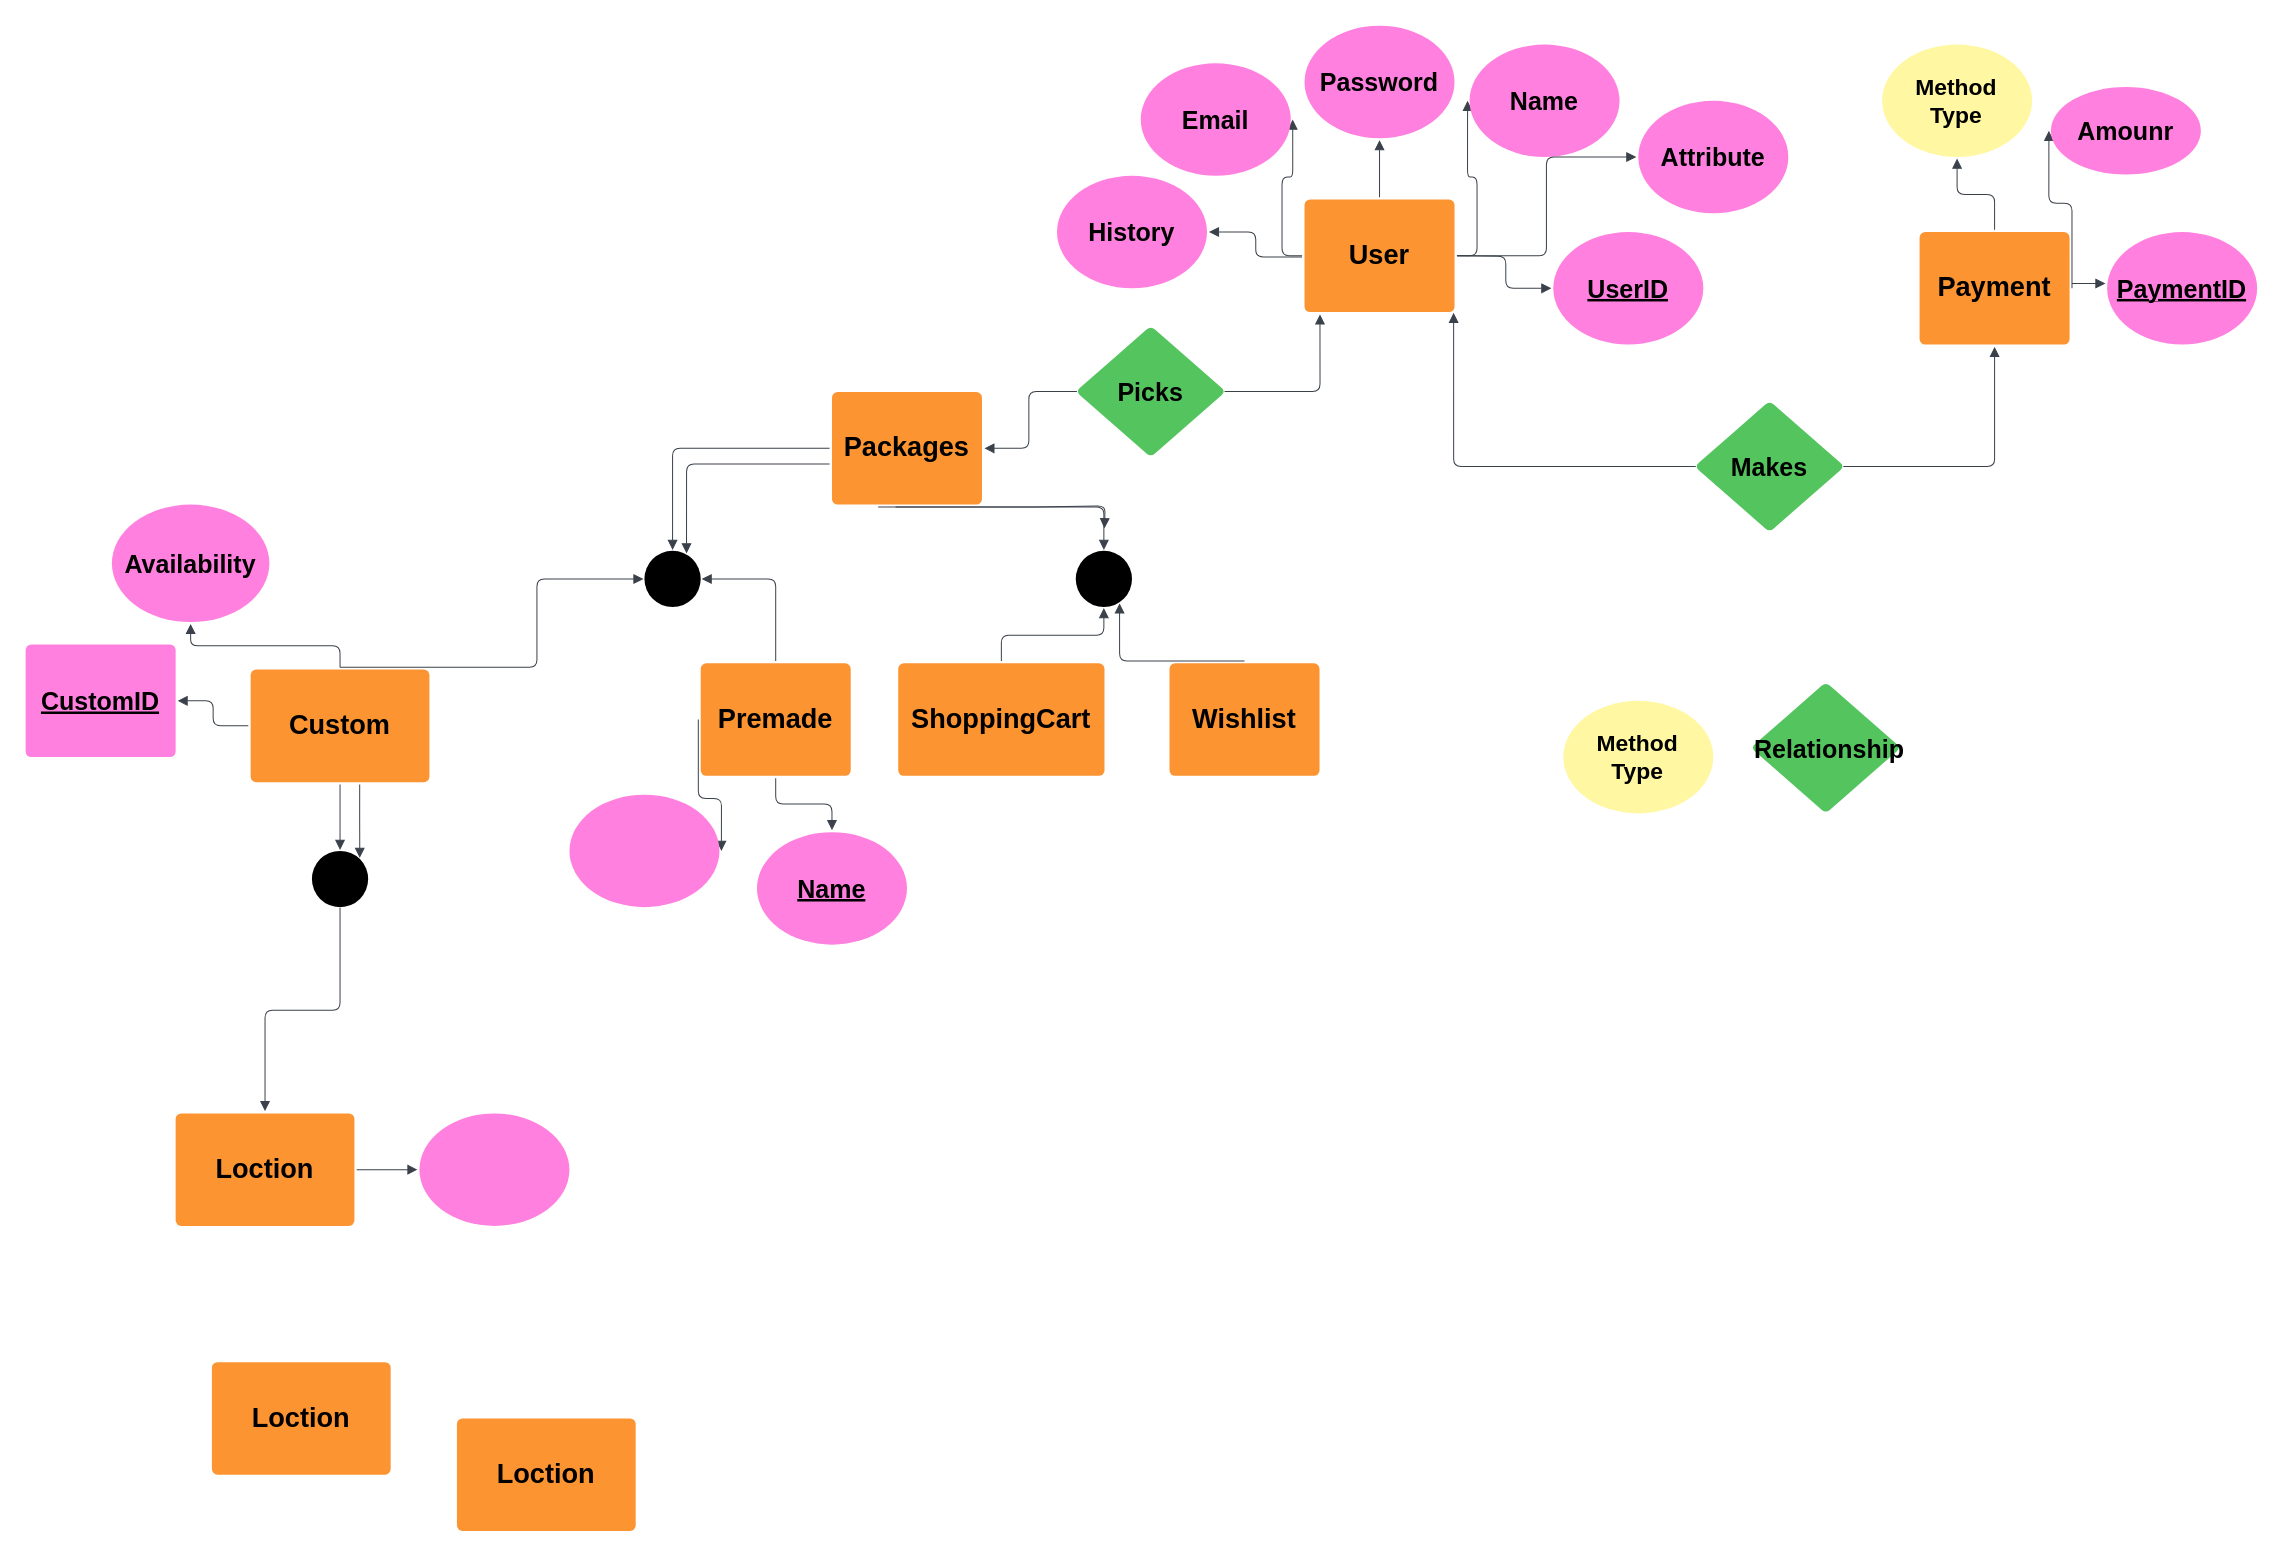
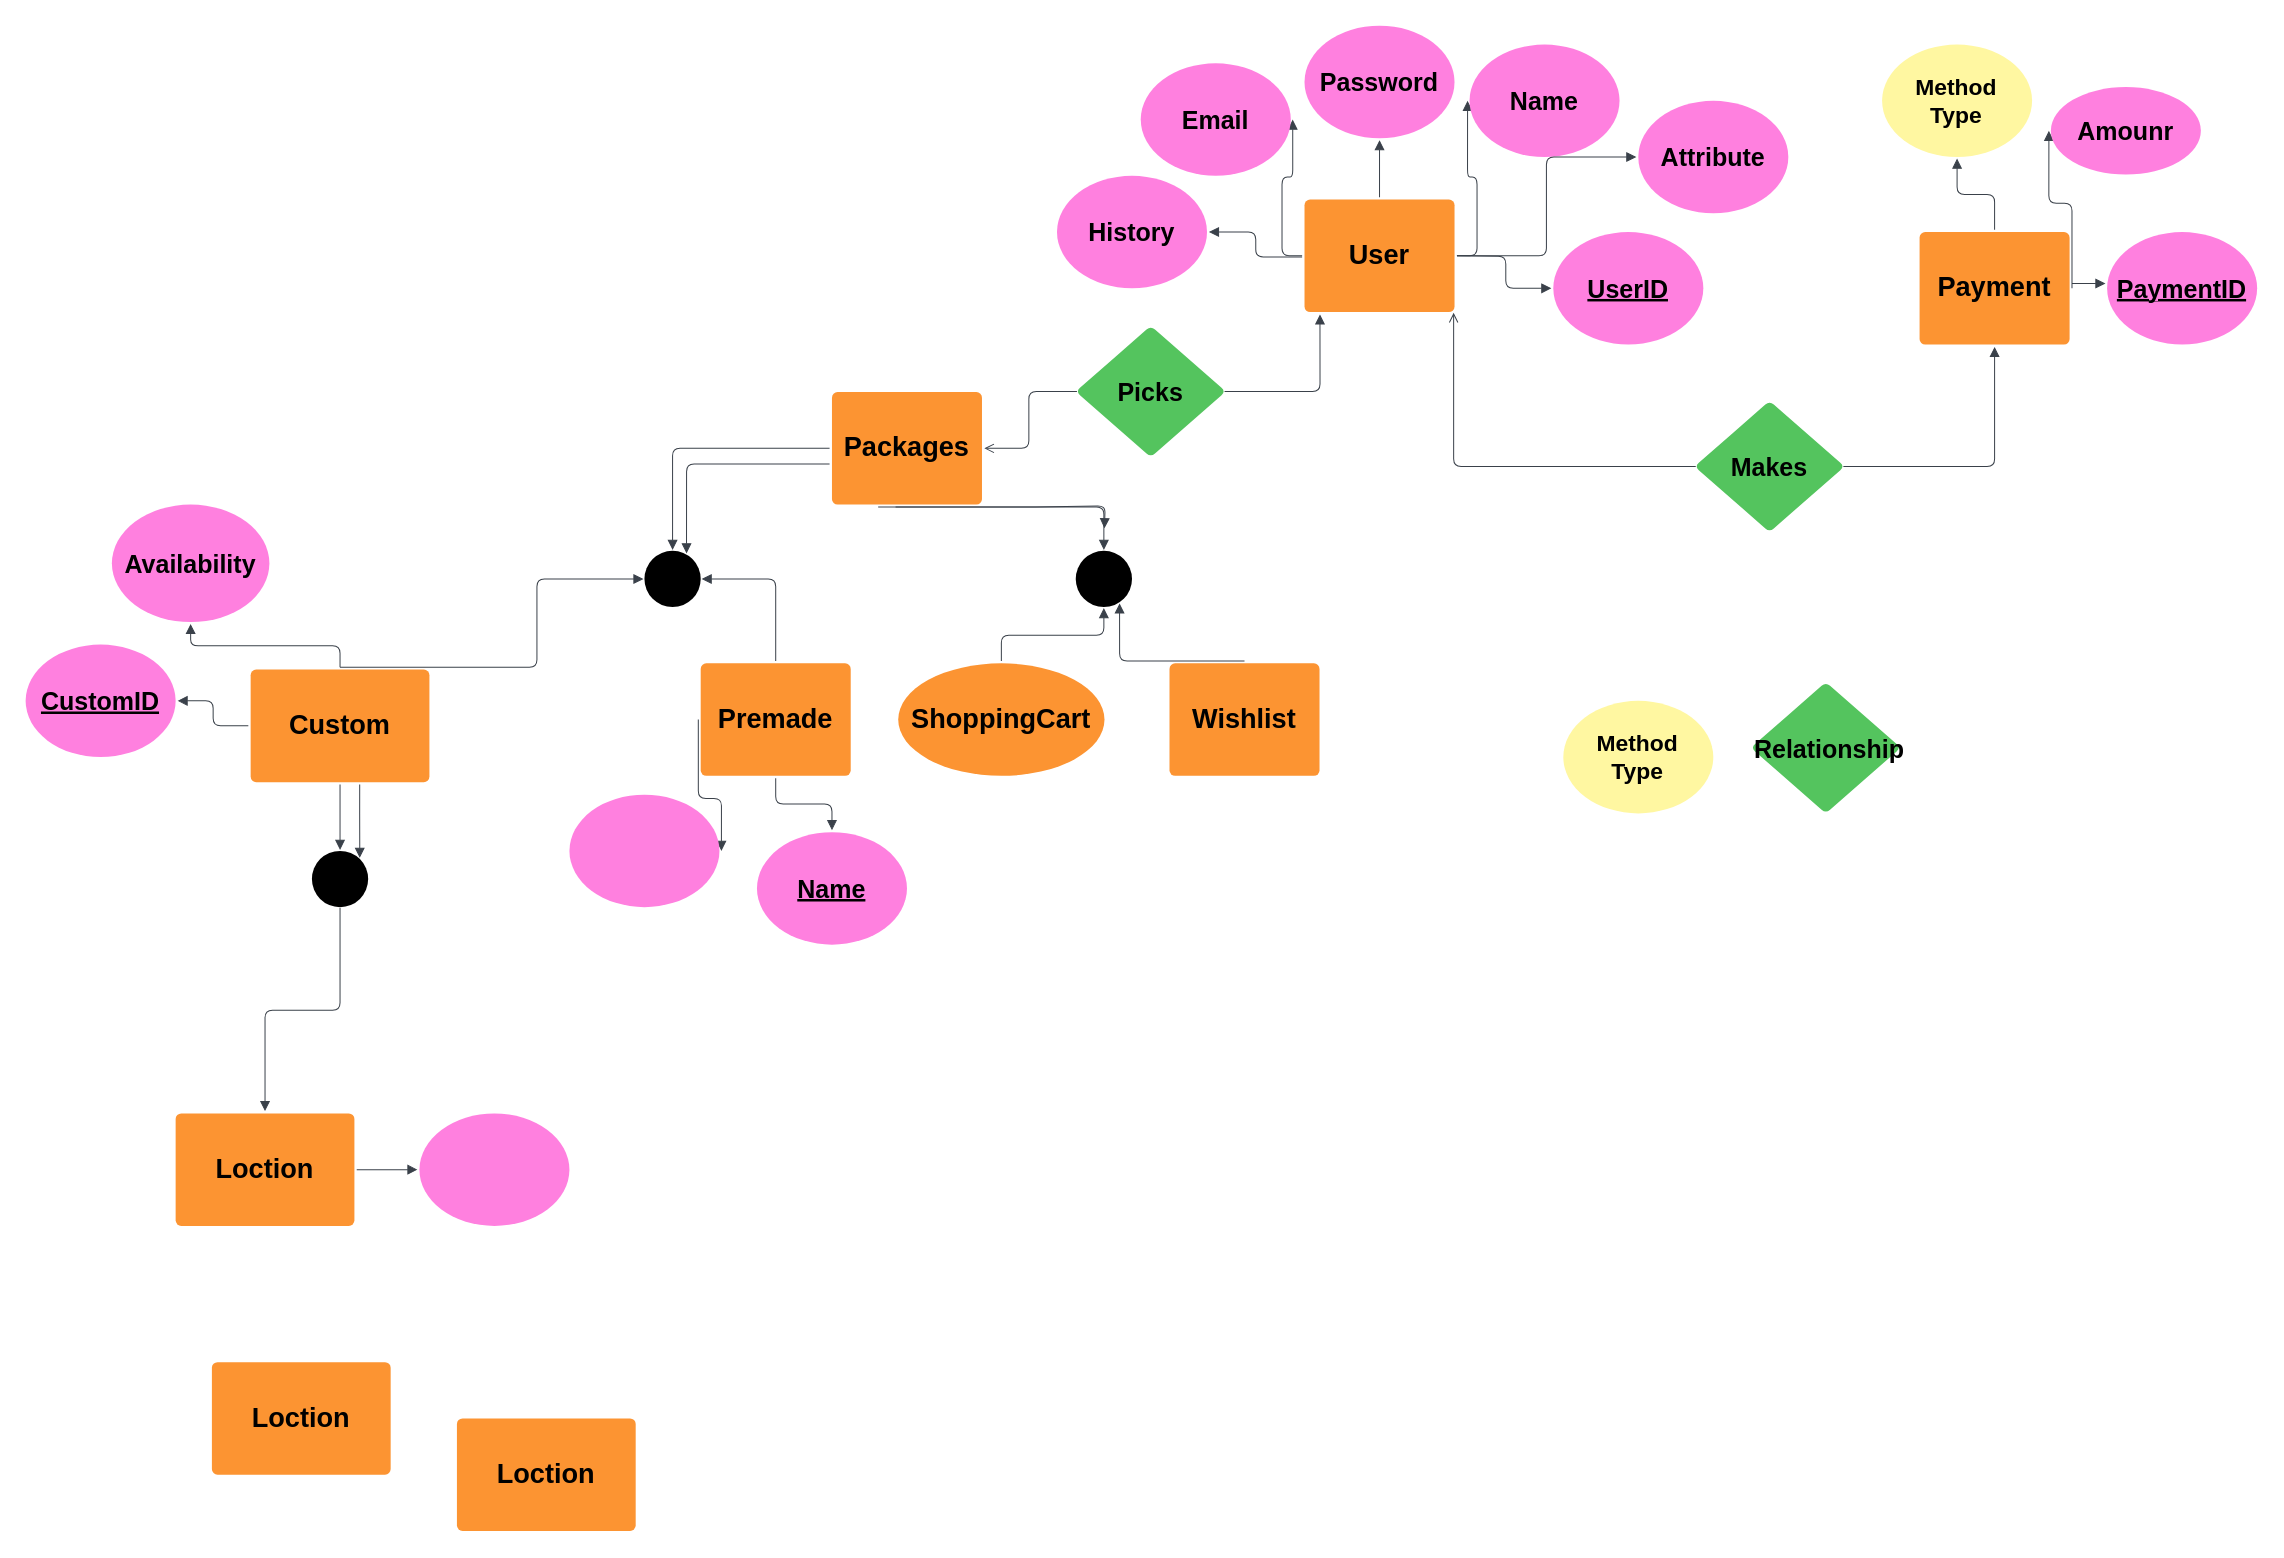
(1453, 323) -> (1453, 320)
(995, 448) -> (991, 448)
(101, 701) -> (101, 701)
(1001, 719) -> (1001, 719)
